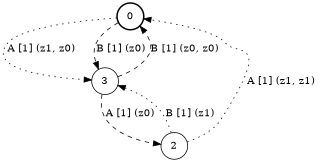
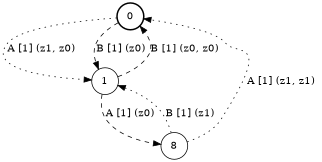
(105, 81) -> (105, 81)
(174, 146) -> (174, 146)
